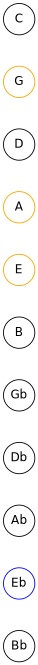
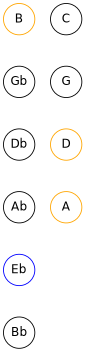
(19, 82) -> (66, 82)
(19, 145) -> (66, 145)
(19, 270) -> none
(19, 333) -> (19, 19)
